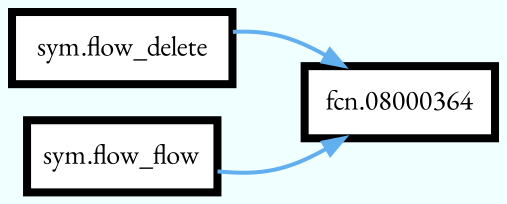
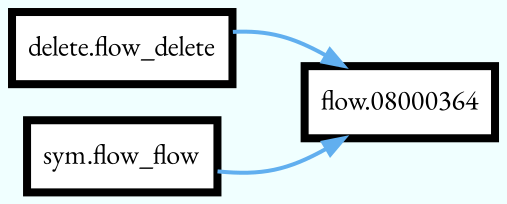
(122, 48) -> (122, 48)
(400, 102) -> (400, 102)
